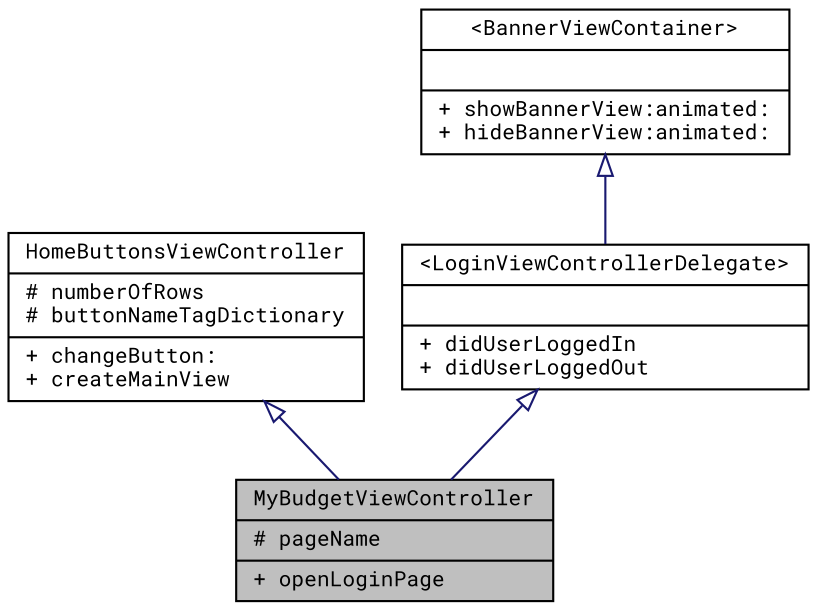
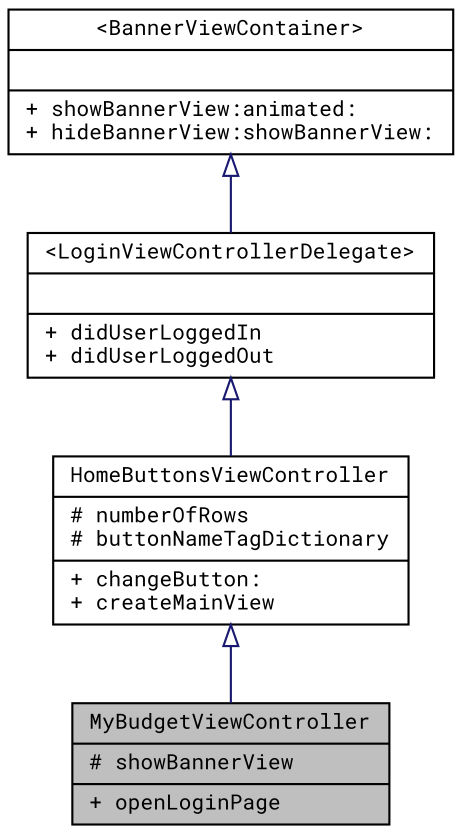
(605, 133) -> (231, 133)
(487, 443) -> (231, 428)
(318, 539) -> (193, 763)
